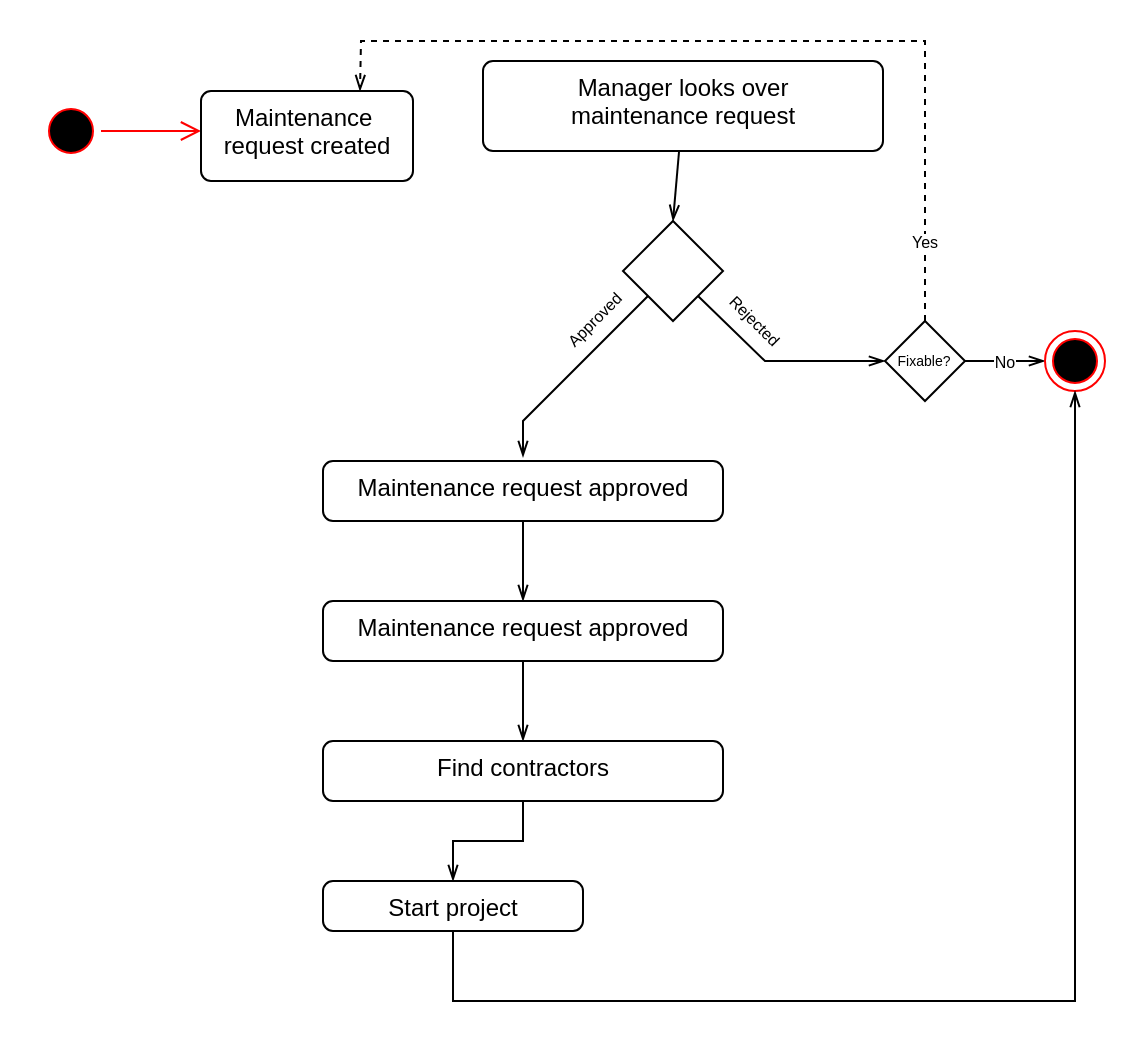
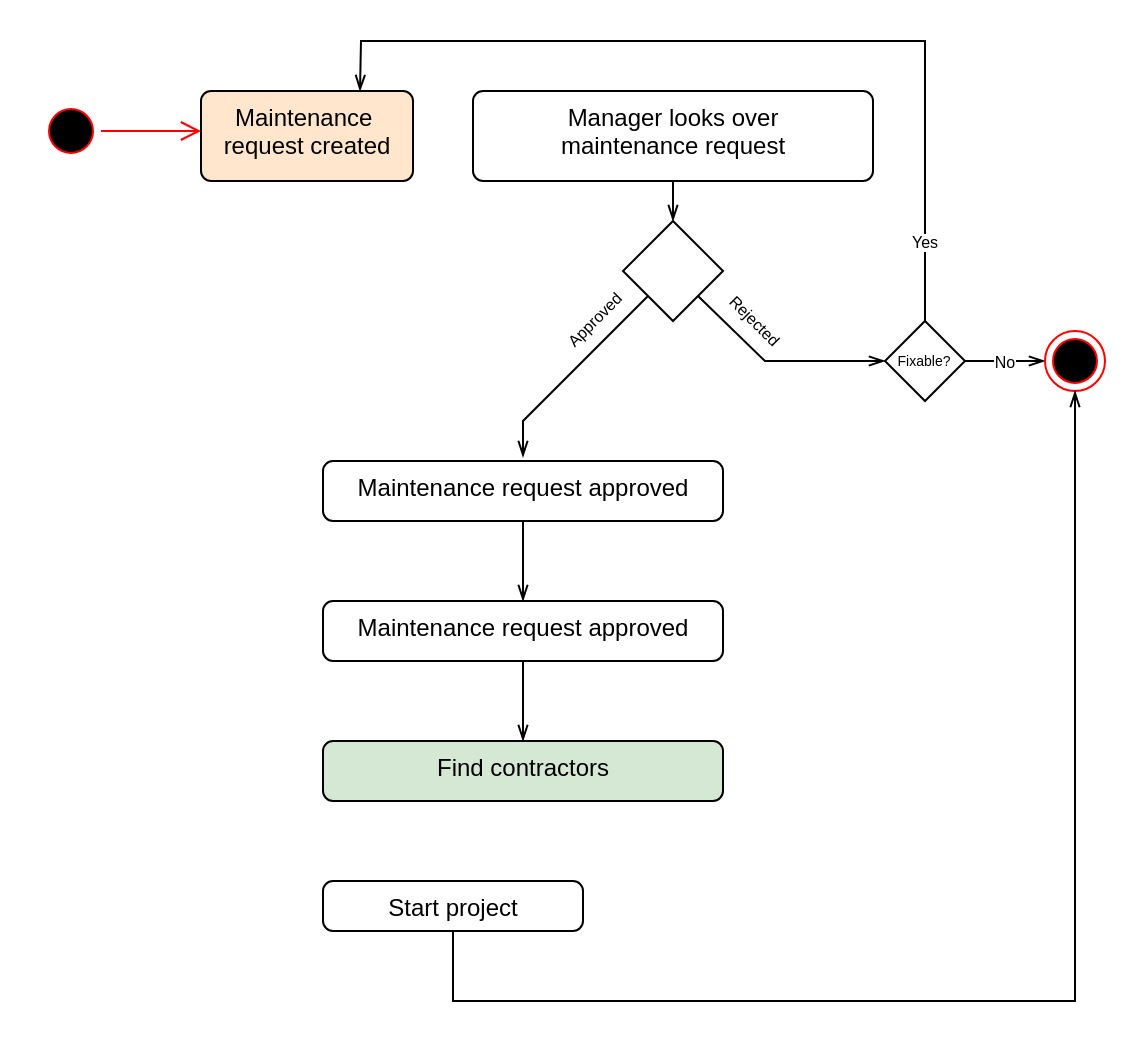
(717, 41) -> (717, 41)
(683, 106) -> (673, 136)
(307, 136) -> (307, 136)
(523, 771) -> (523, 771)
(491, 841) -> none
